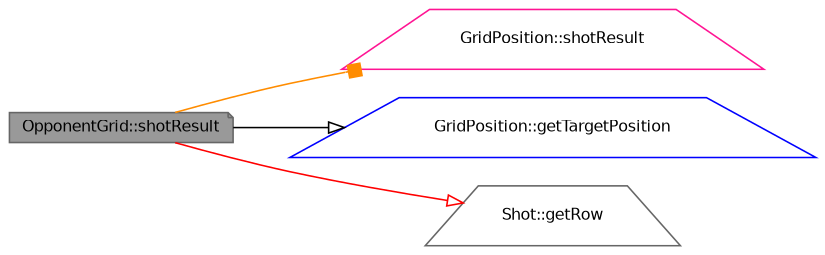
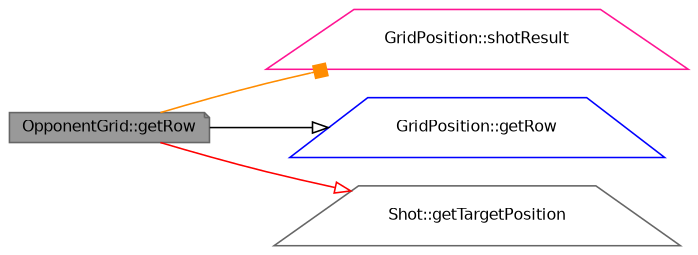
(121, 128) -> (109, 128)
(553, 128) -> (477, 128)
(553, 216) -> (477, 216)
